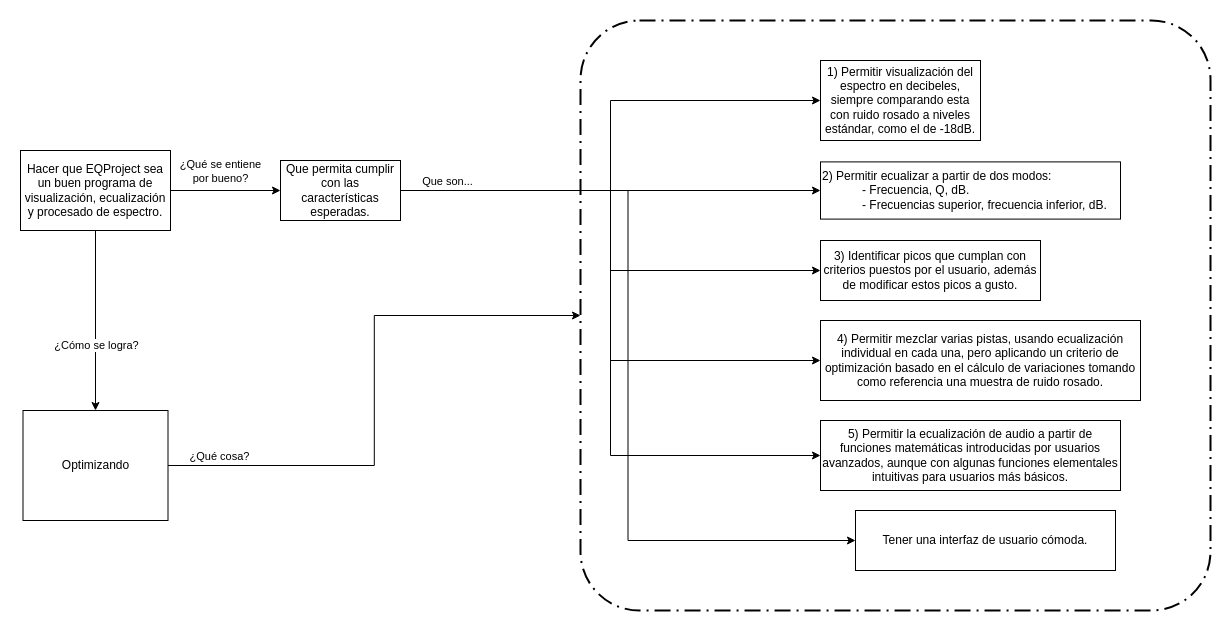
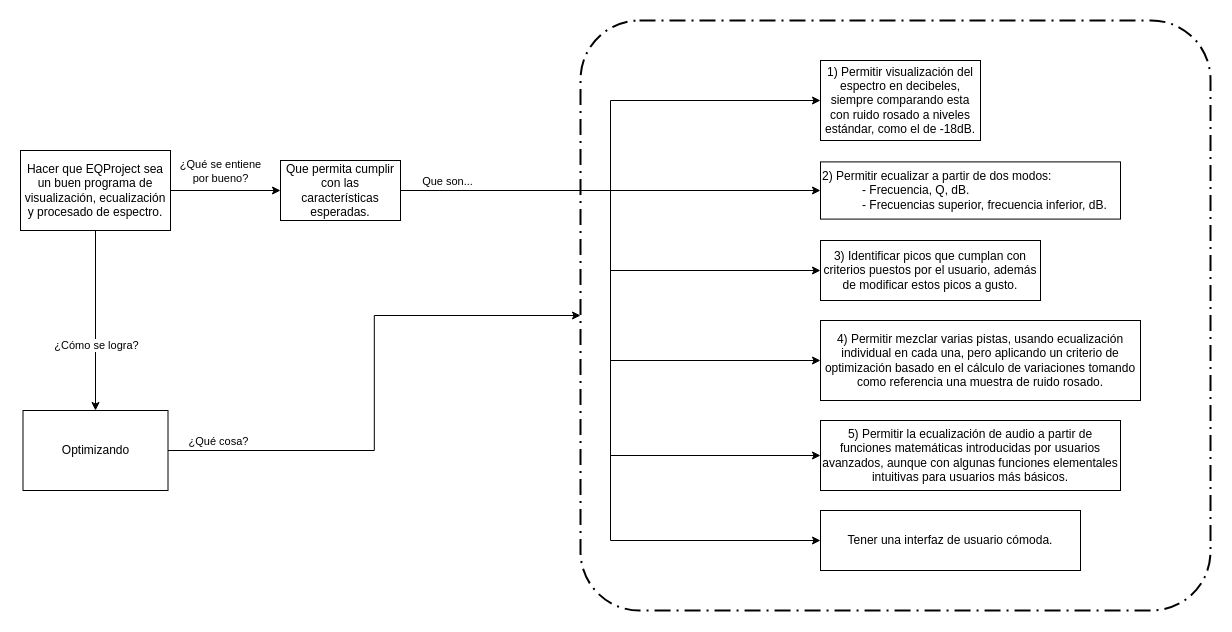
(96, 466) -> (96, 451)
(986, 541) -> (951, 541)
